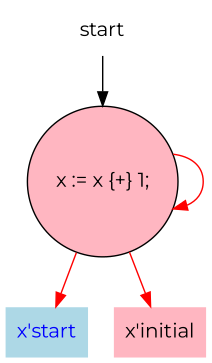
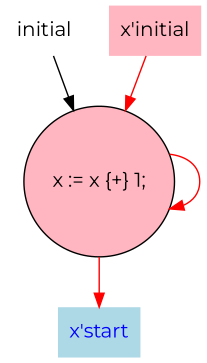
(103, 31) -> (45, 31)
(137, 273) -> (138, 76)
